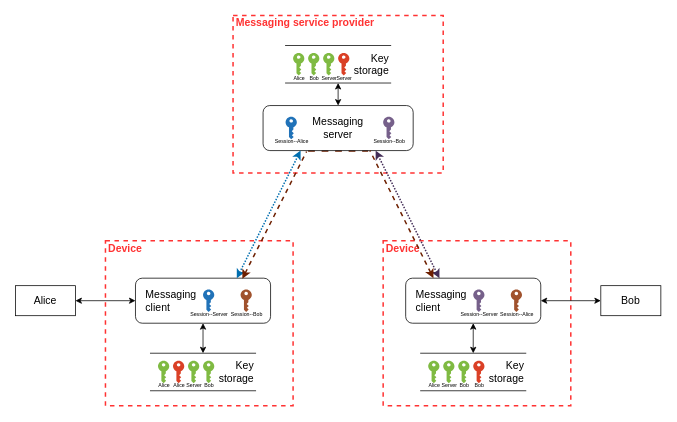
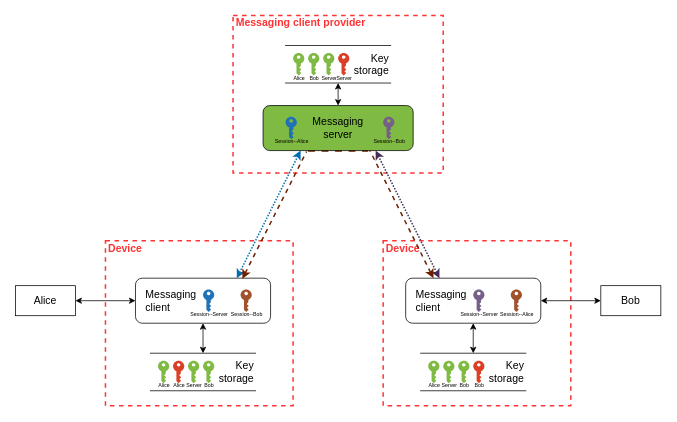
(296, 22) -> (292, 22)
(338, 128) -> (338, 128)
